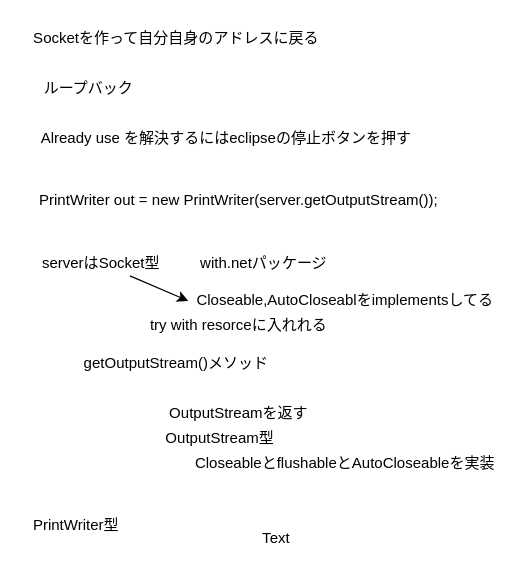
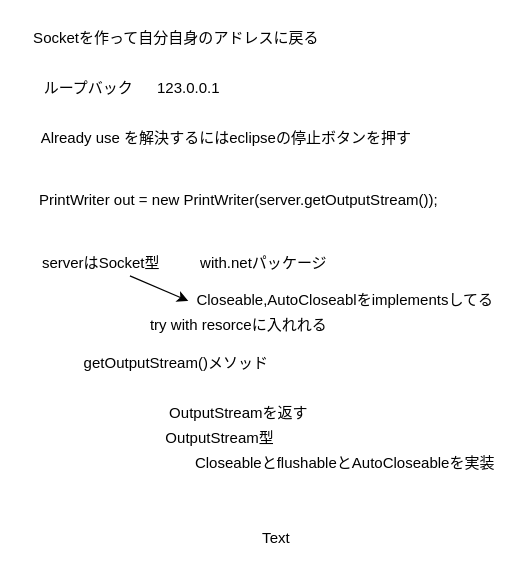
none -> (188, 88)
(76, 526) -> none
